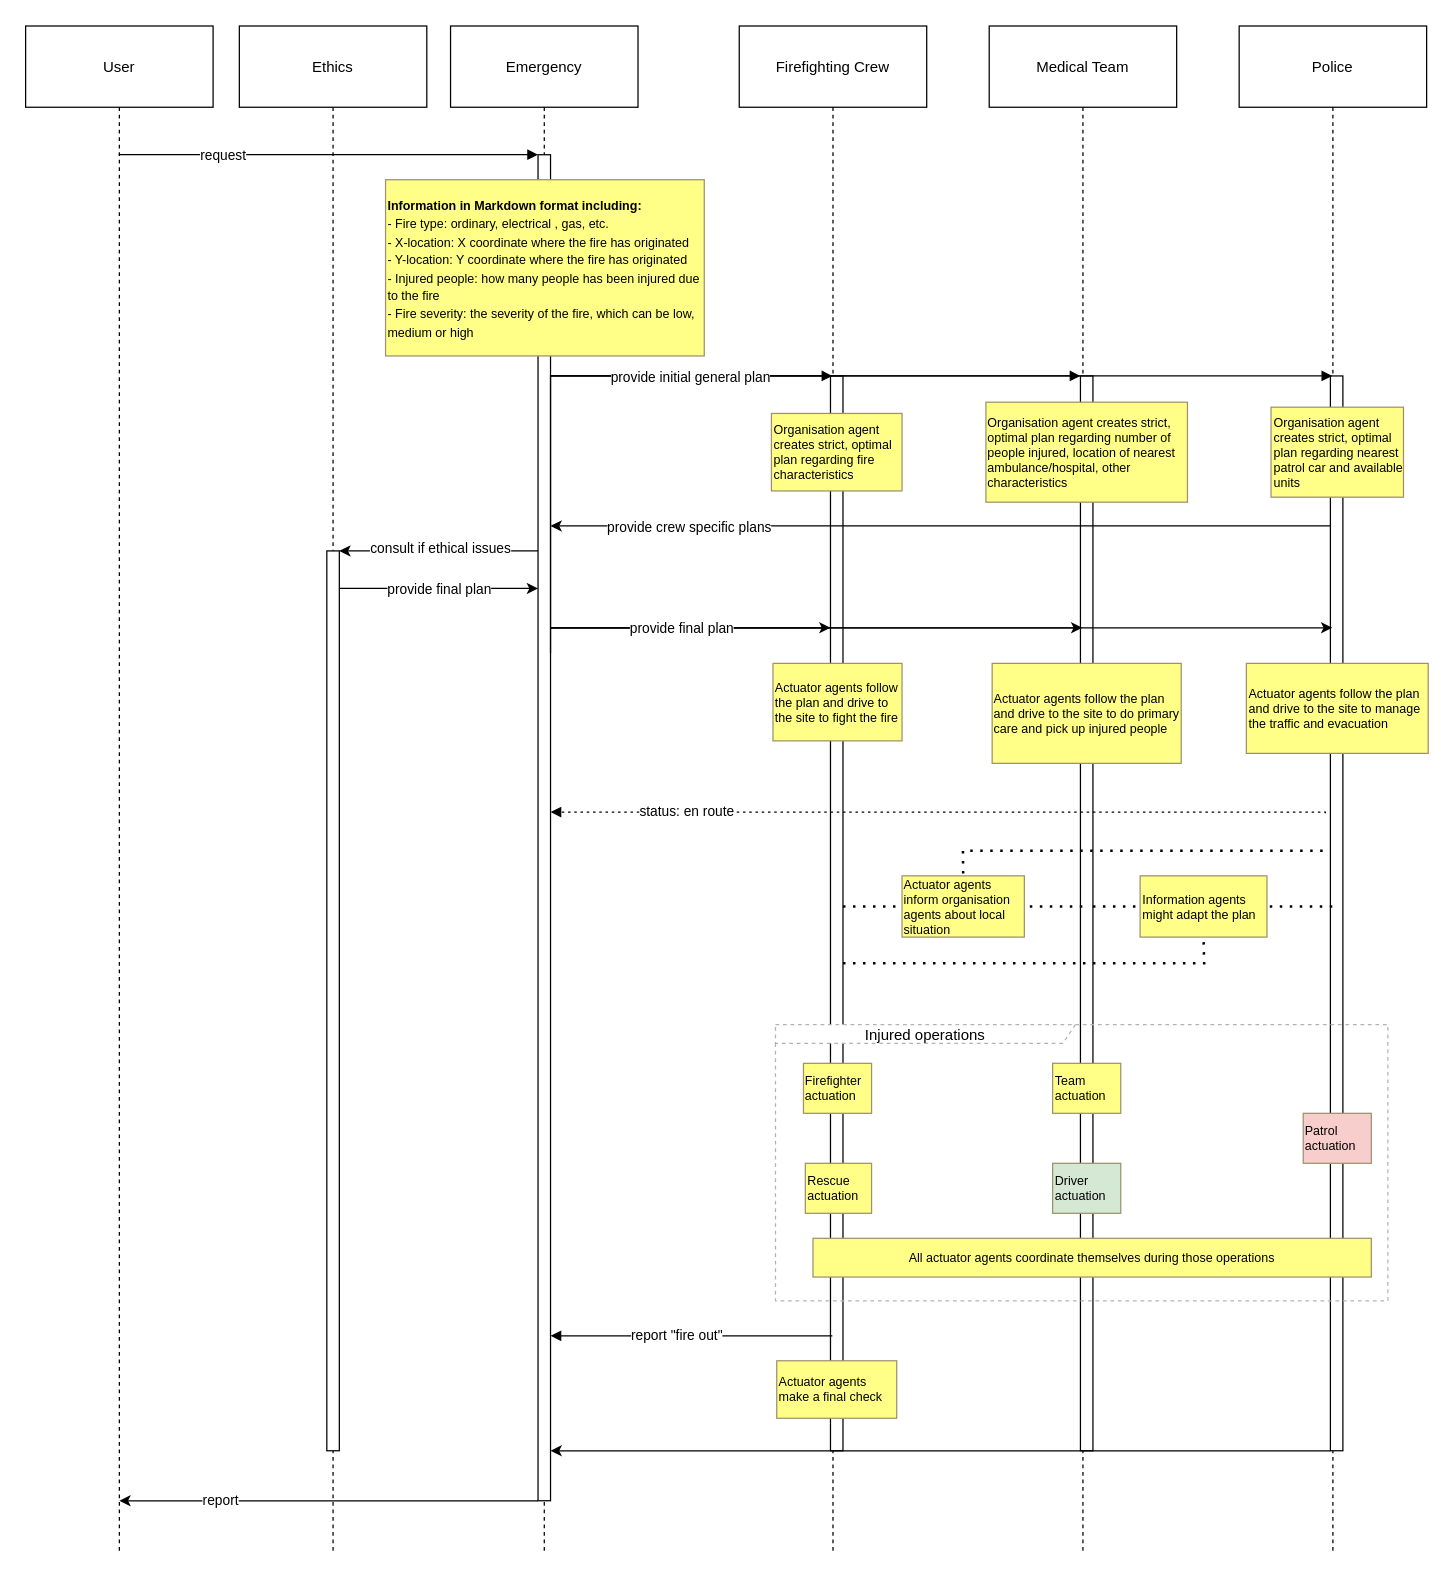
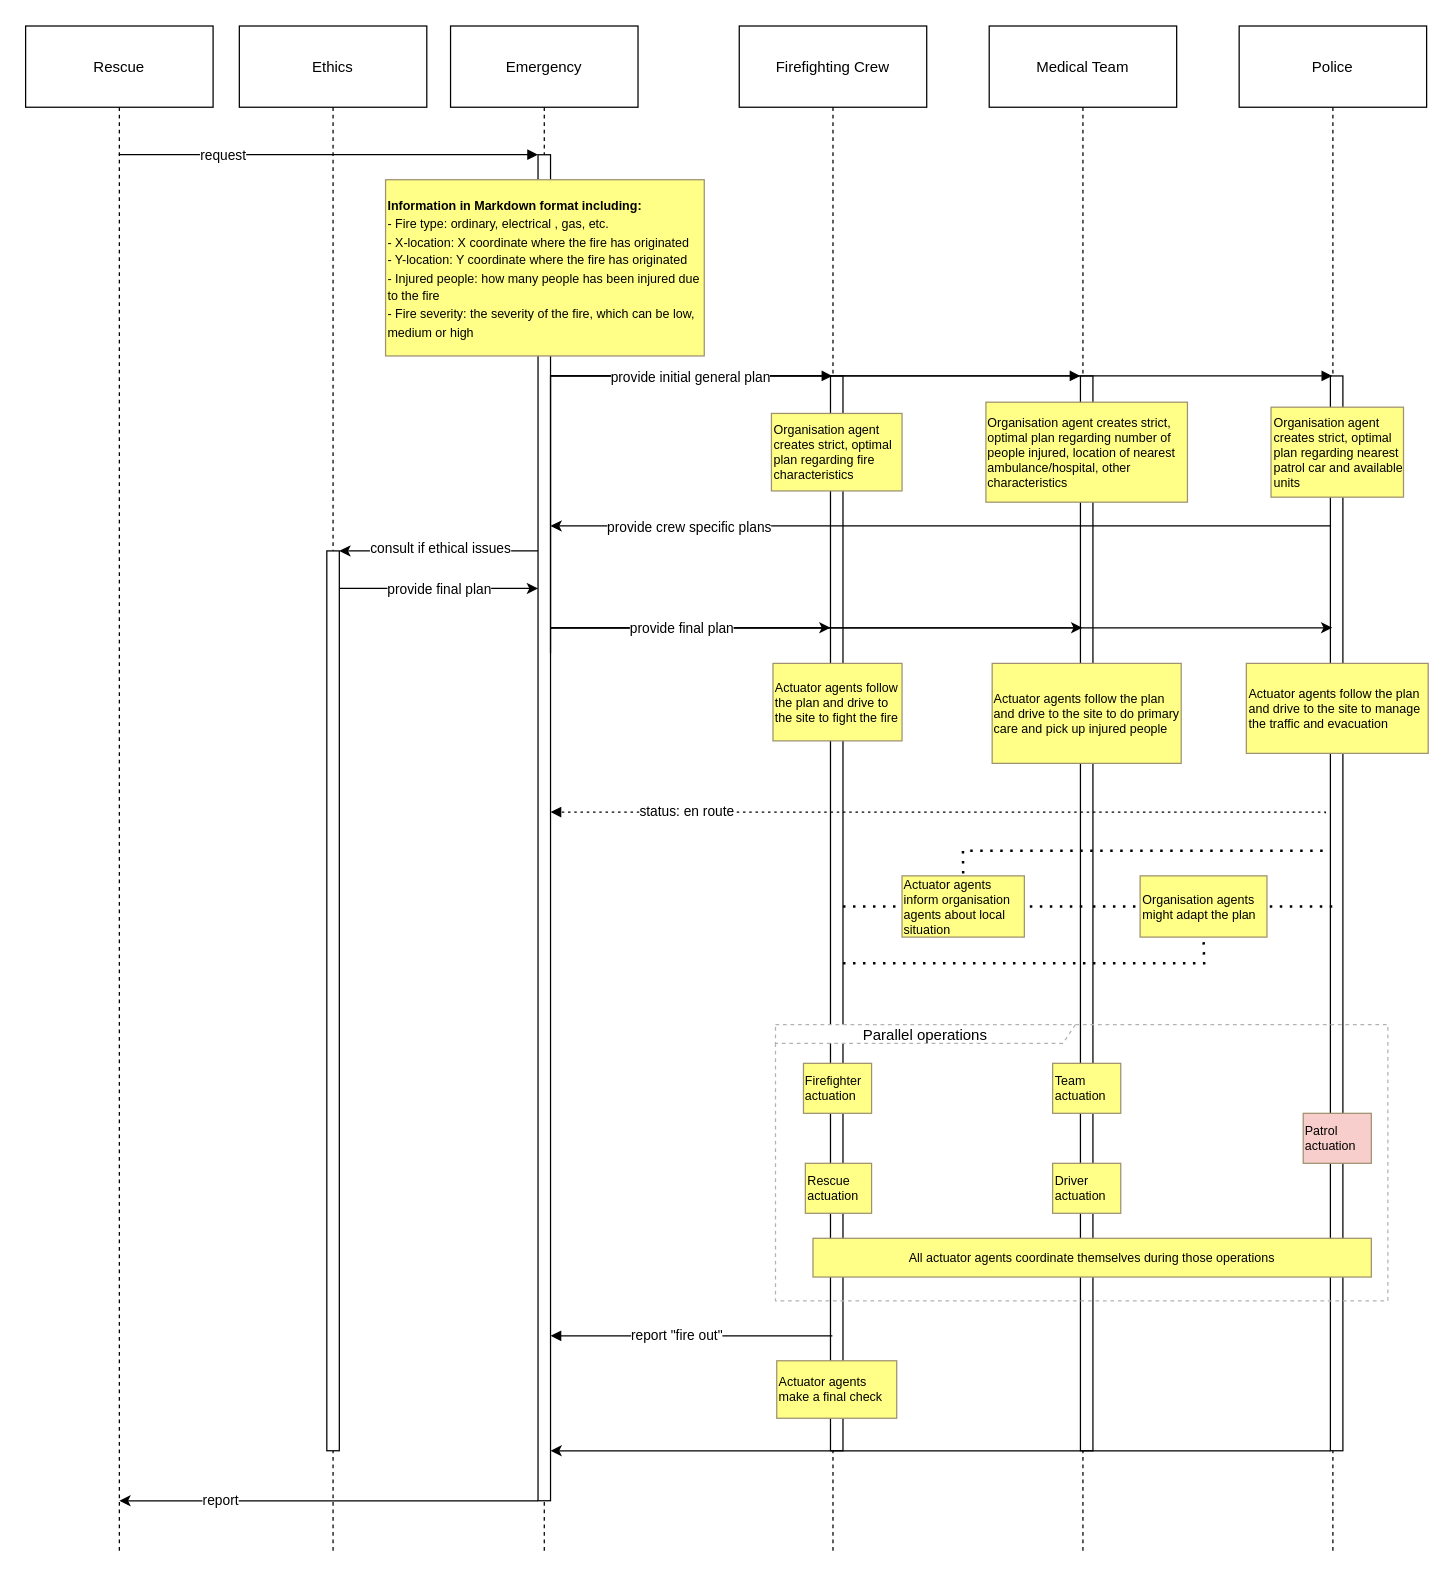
(119, 67) -> (119, 67)
(1206, 907) -> (1206, 907)
(925, 1034) -> (925, 1034)
(1087, 1188) -> (1087, 1188)
